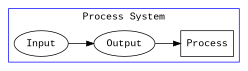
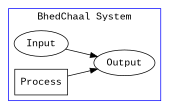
(124, 17) -> (85, 17)
(164, 44) -> (79, 73)
